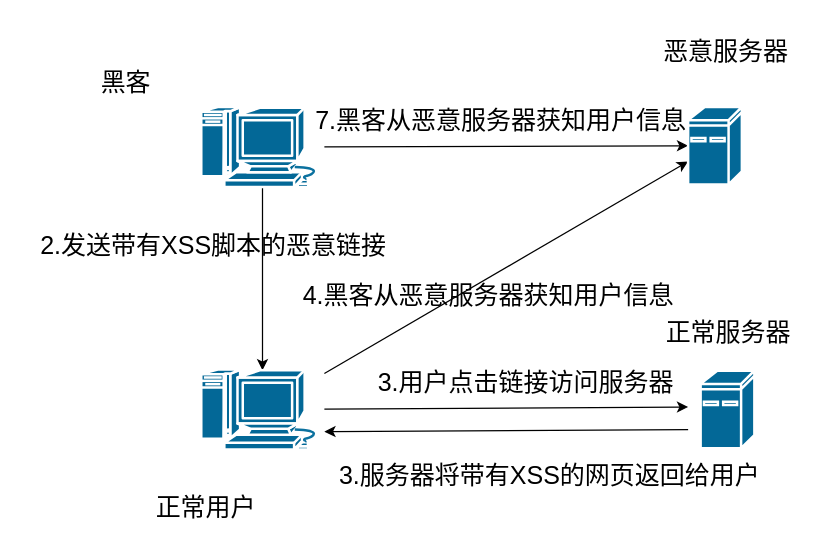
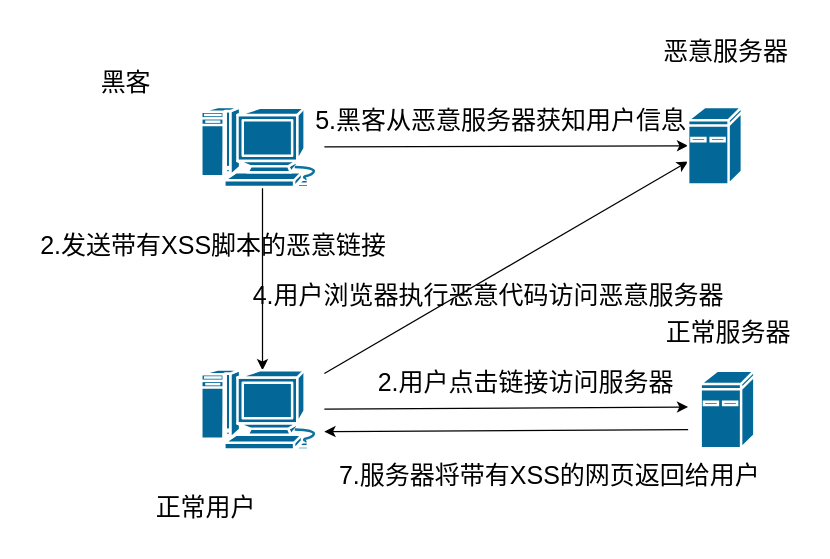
(501, 119) -> (501, 119)
(489, 294) -> (489, 294)
(526, 382) -> (526, 382)
(550, 474) -> (550, 474)
